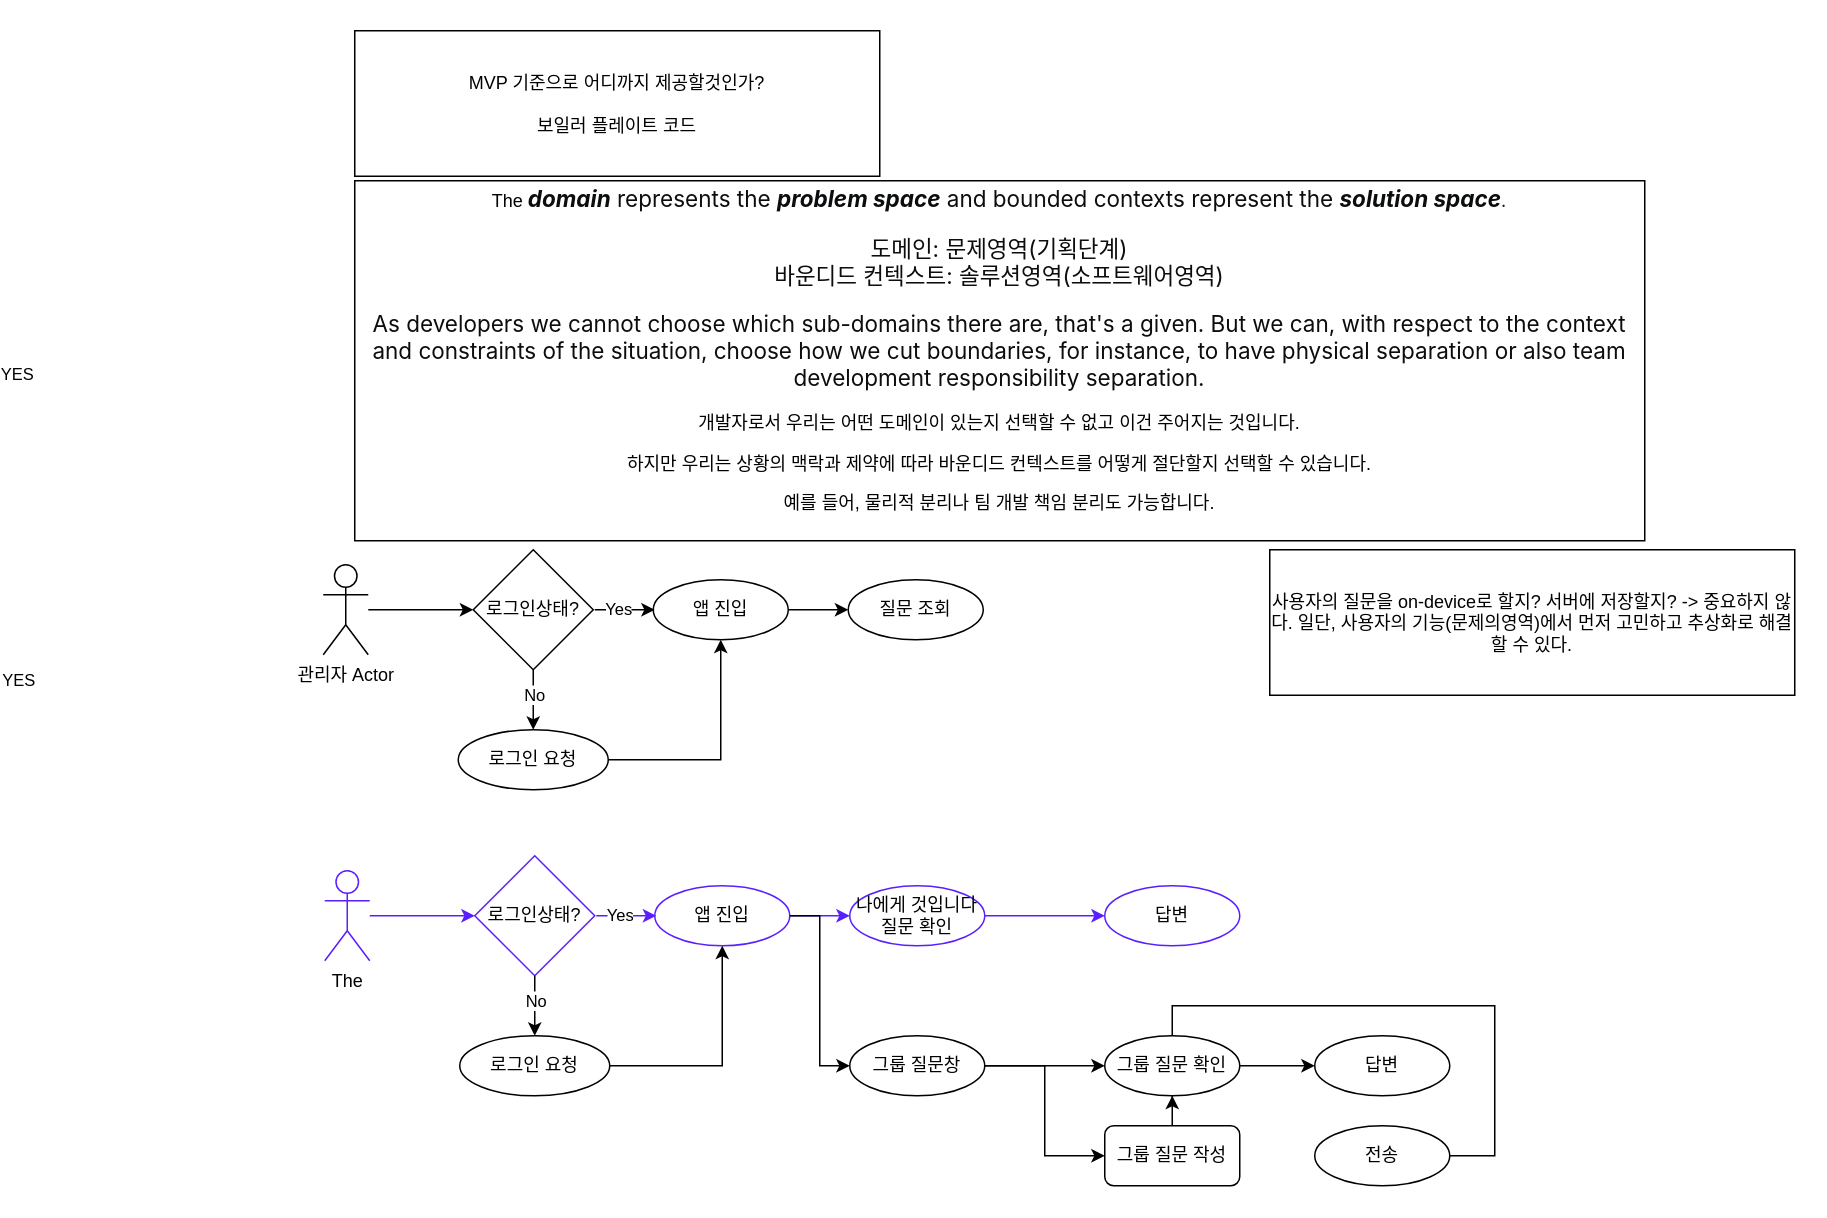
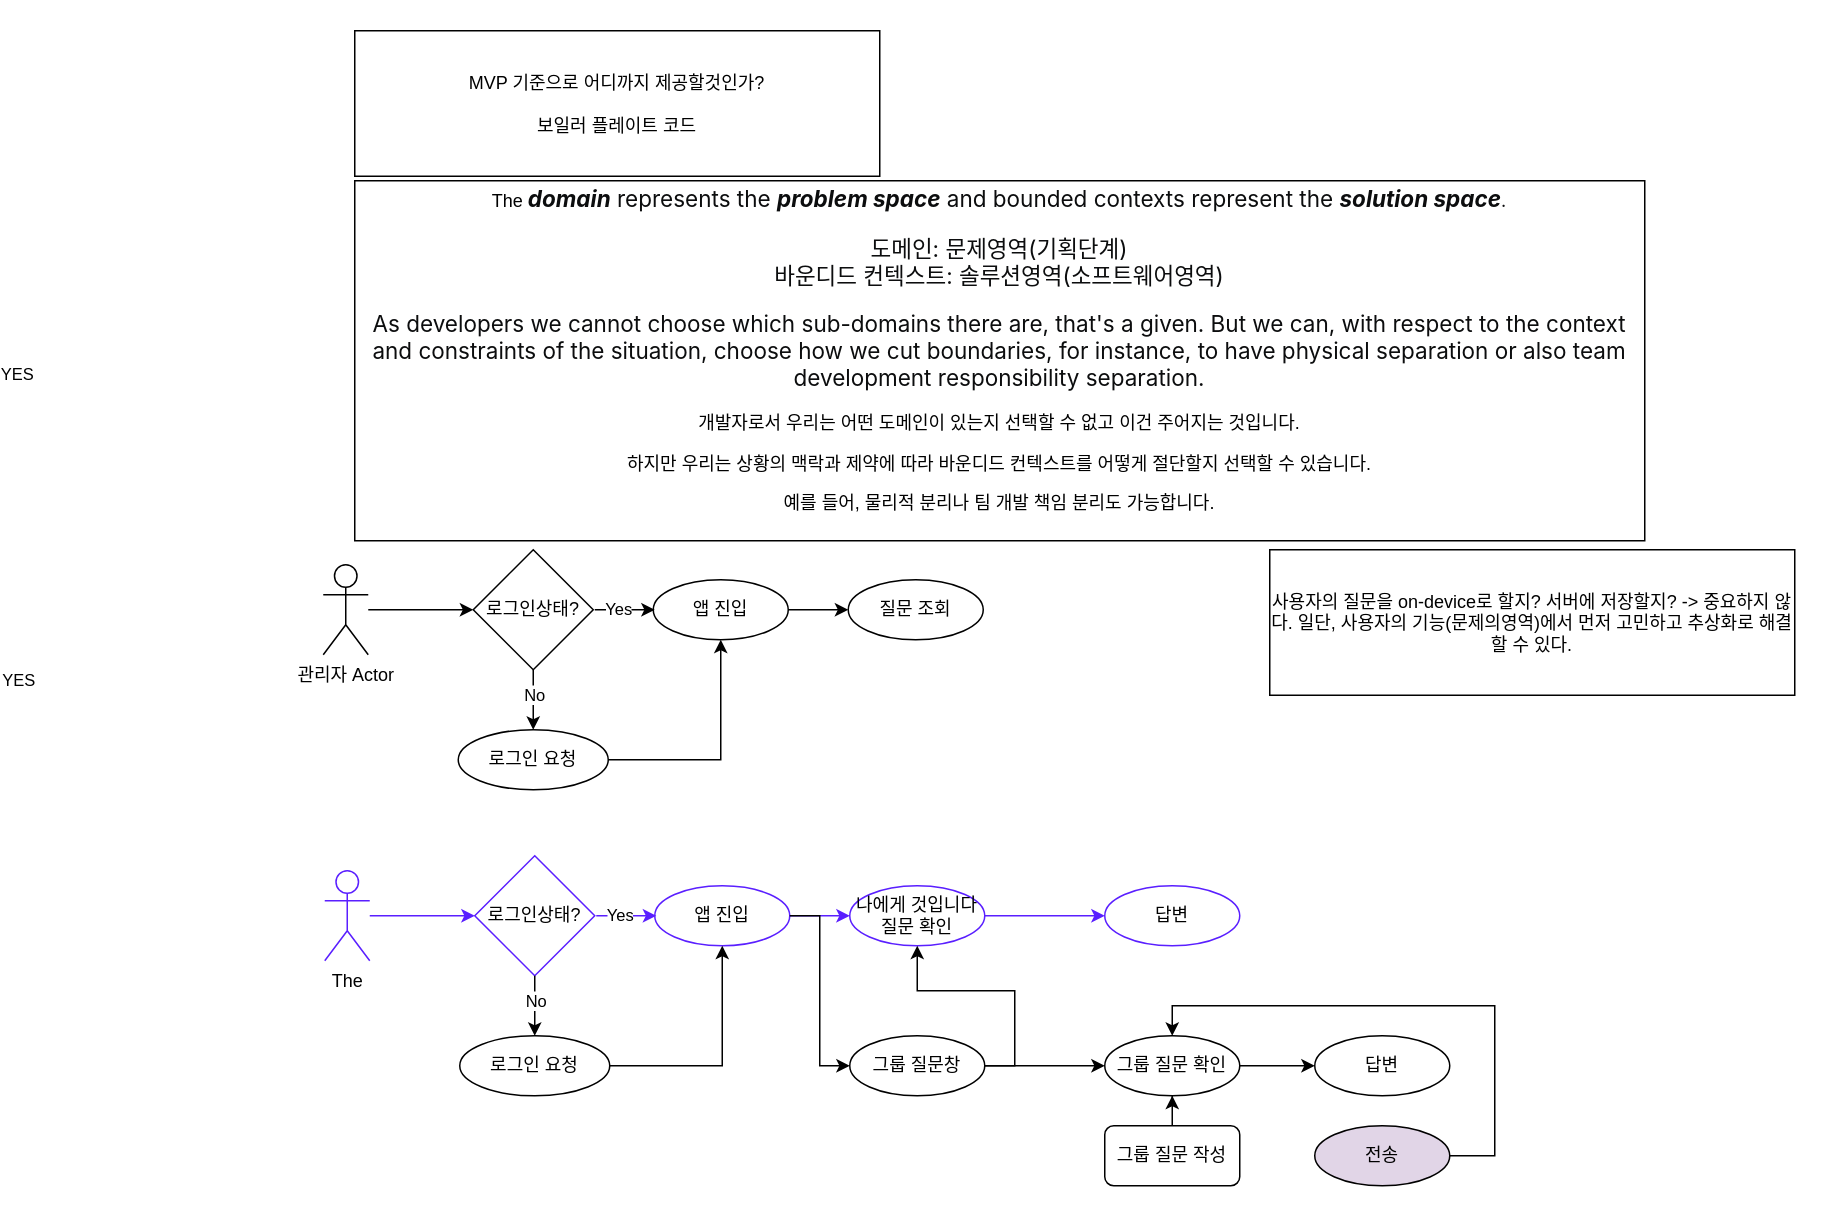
(1172, 1028) -> (1172, 1024)
(1045, 1137) -> (985, 991)
(1382, 1156) -> (1382, 1156)
